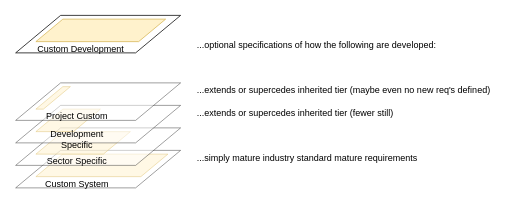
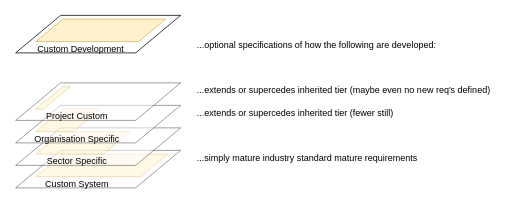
(77, 139) -> (77, 139)
